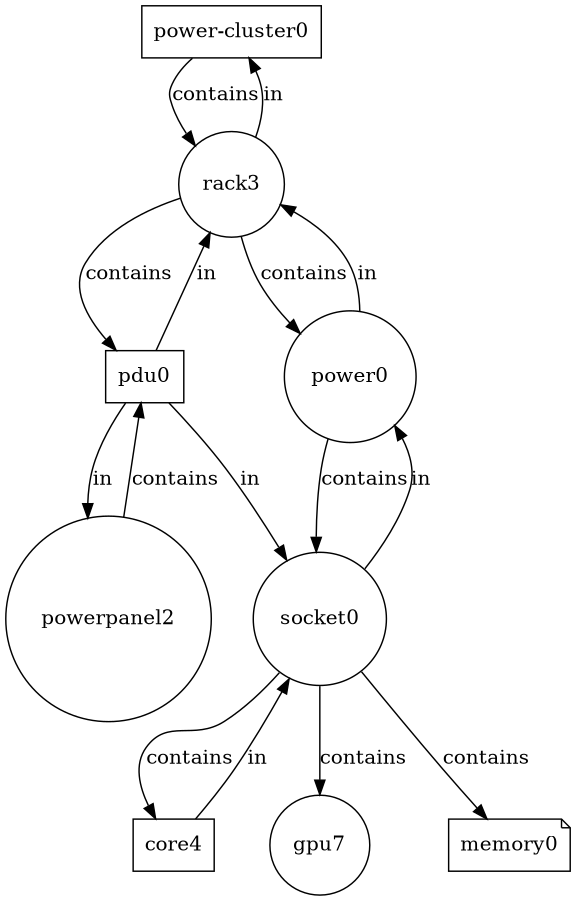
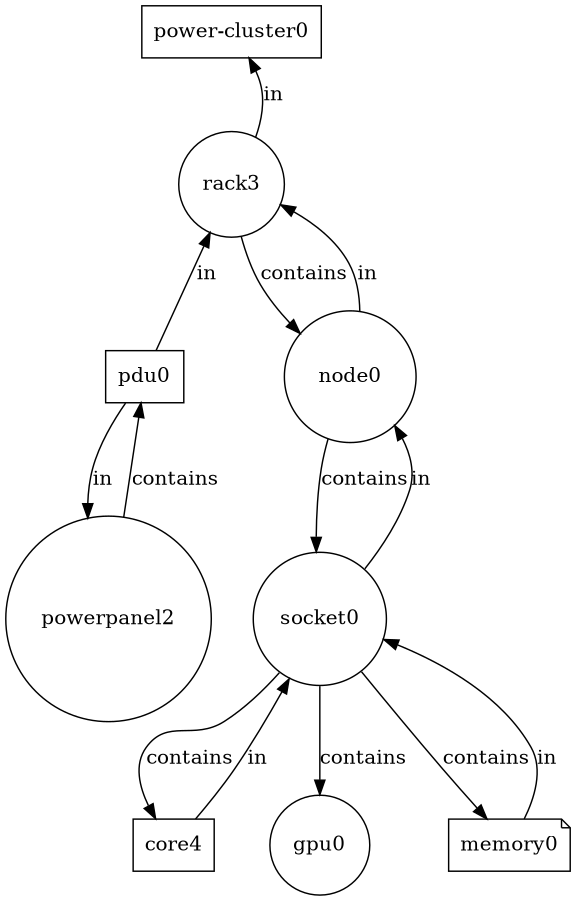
(170, 94) -> none
(95, 250) -> none
(350, 377) -> (350, 377)
(228, 472) -> (501, 710)
(320, 845) -> (320, 845)
